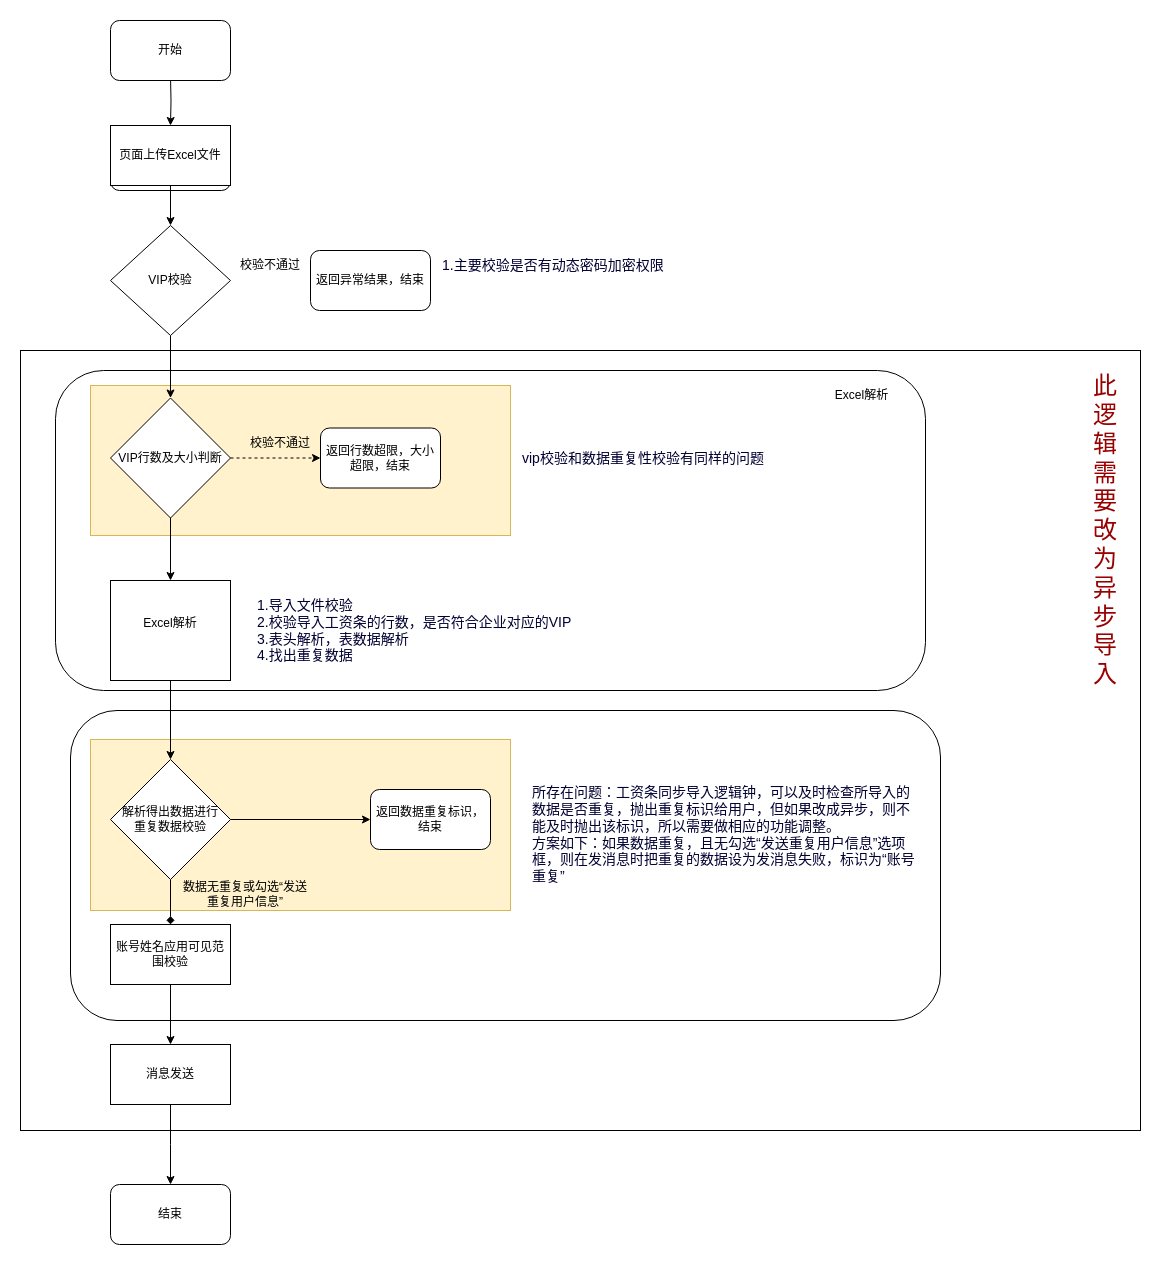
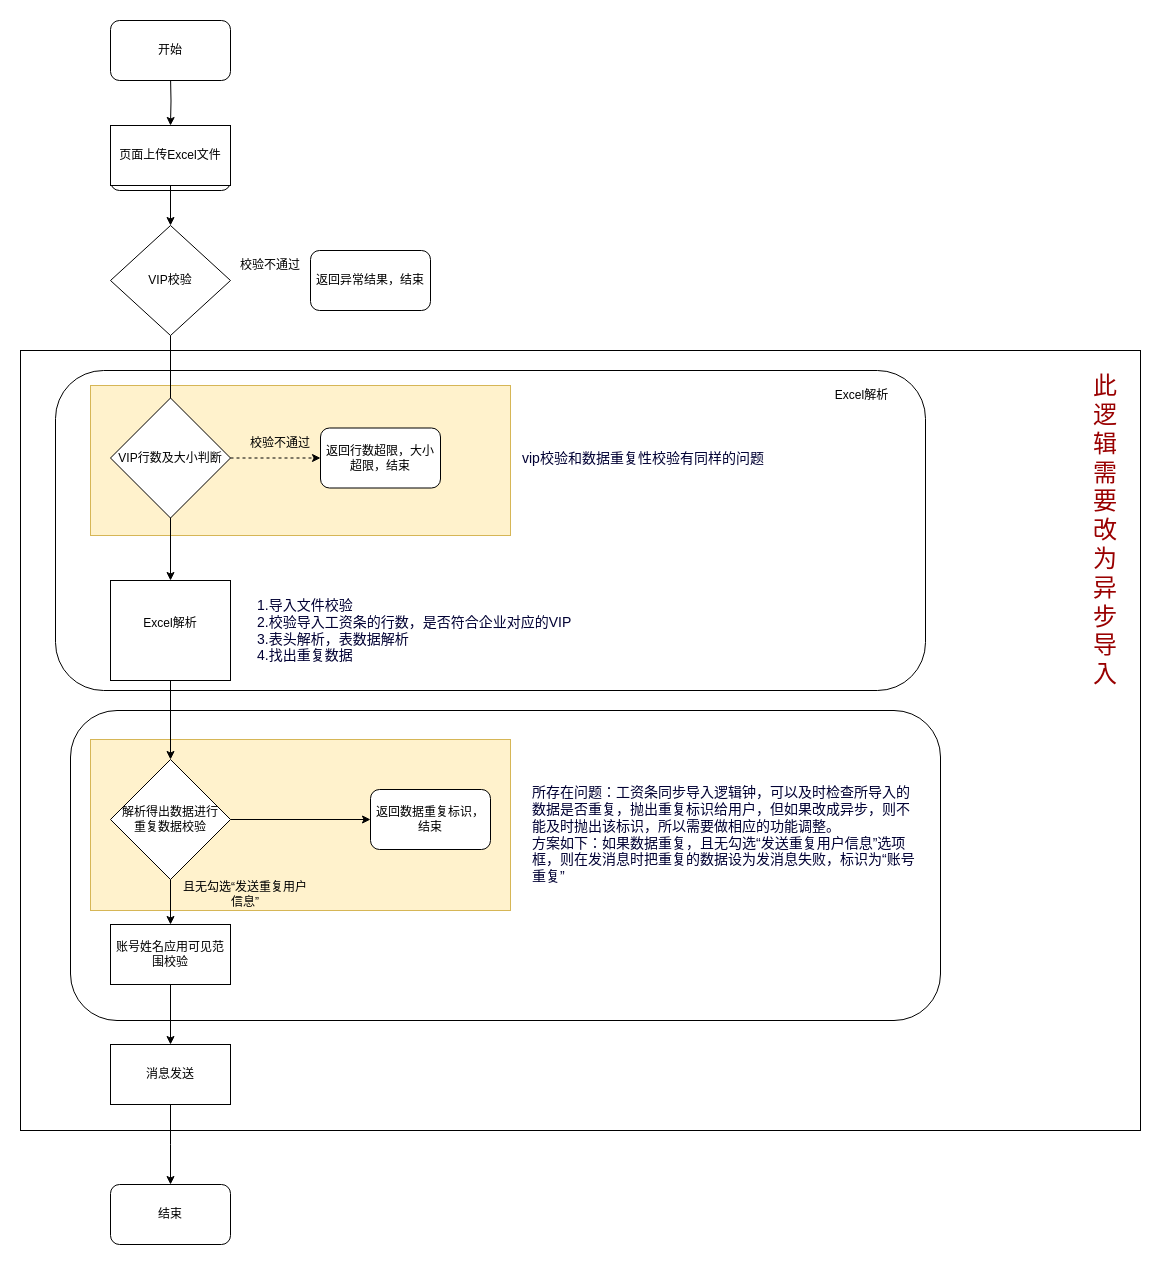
(636, 266) -> none
(171, 390) -> (171, 393)
(246, 895) -> (246, 895)
(171, 916) -> (171, 916)
